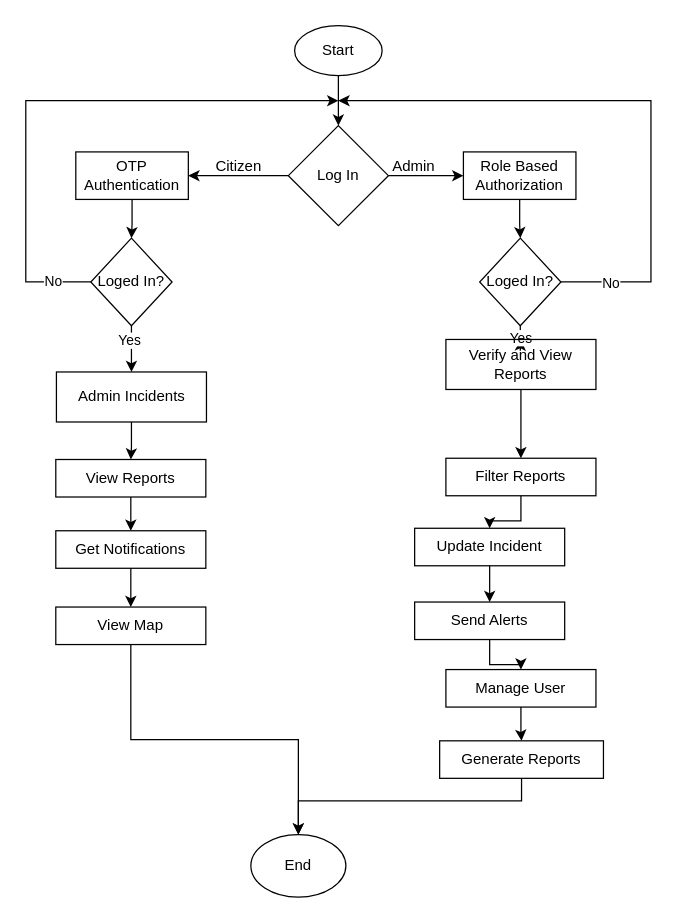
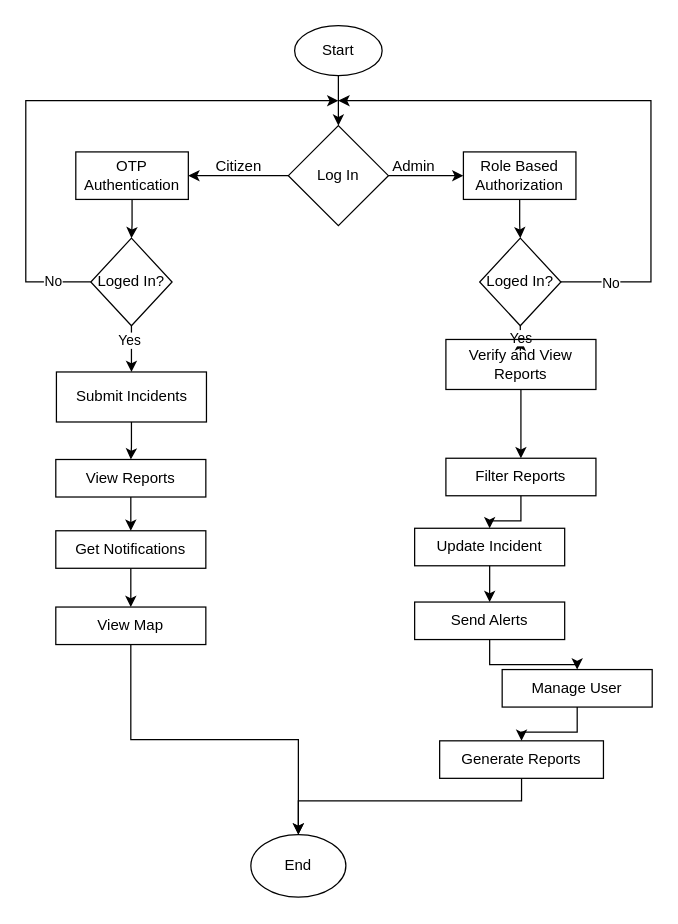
(132, 397) -> (132, 397)
(521, 688) -> (577, 688)
